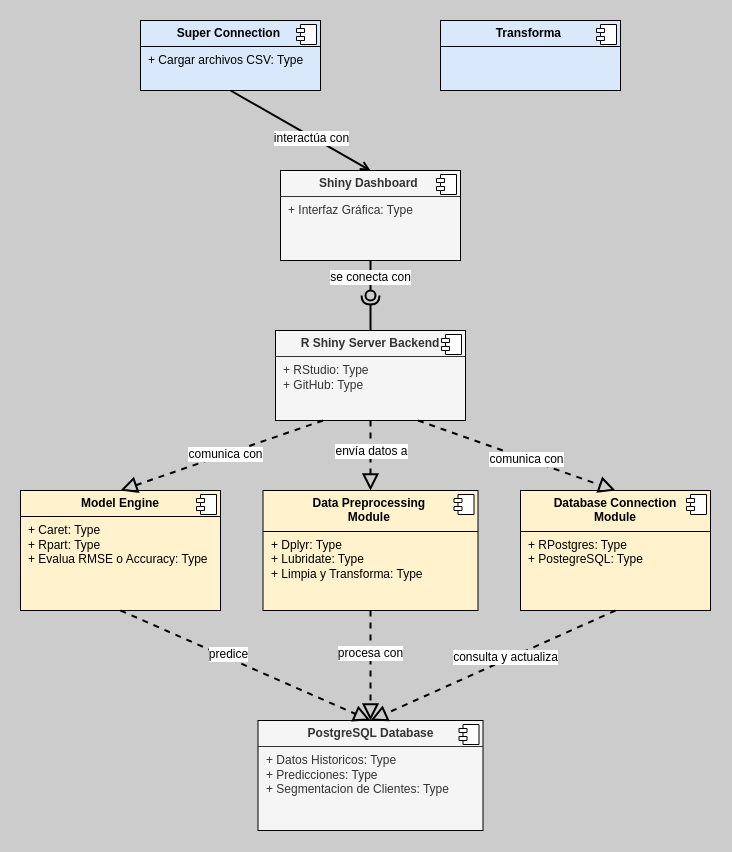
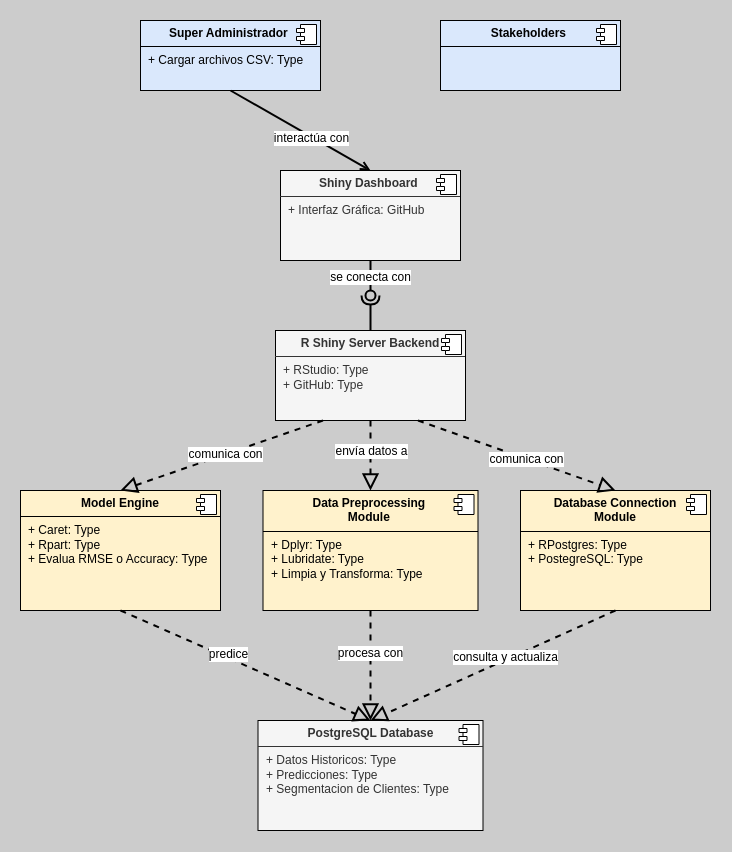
(222, 21) -> (222, 21)
(474, 21) -> (479, 21)
(353, 171) -> (359, 171)
